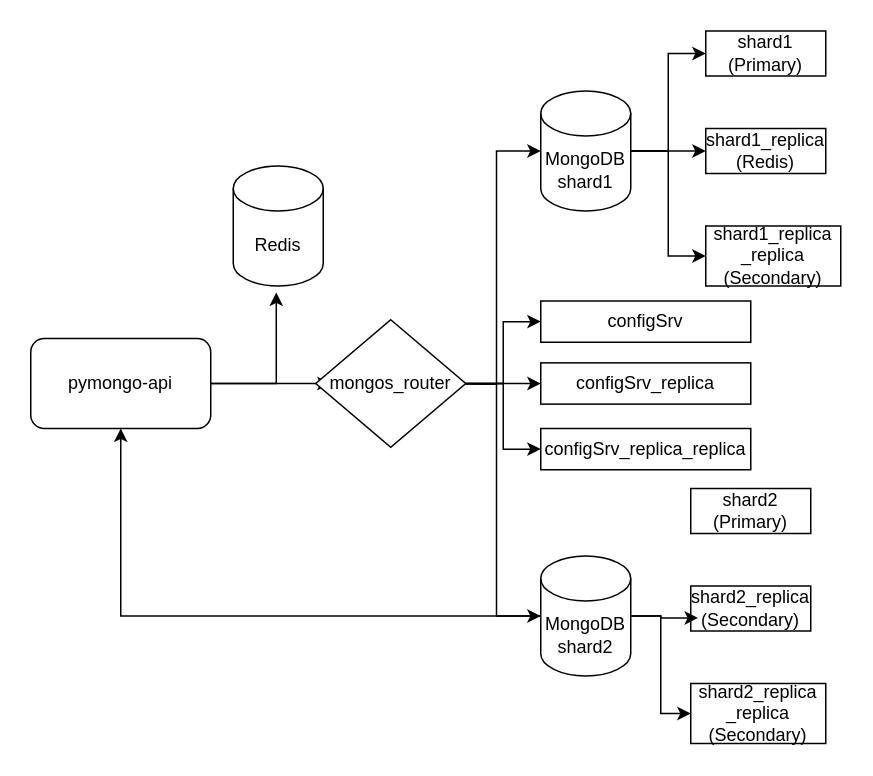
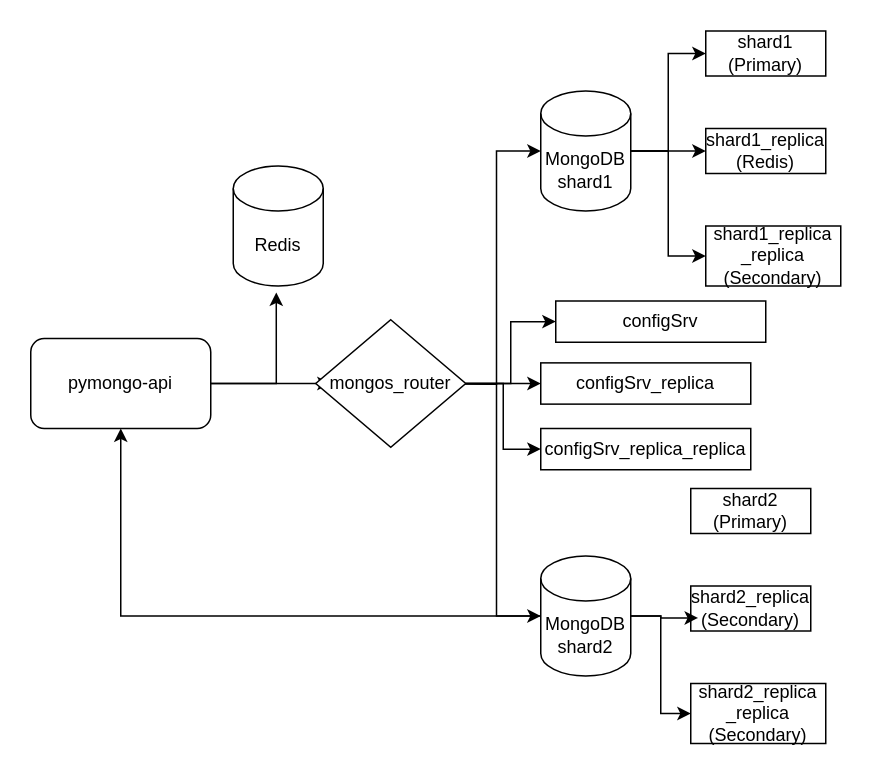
(646, 321) -> (661, 321)
